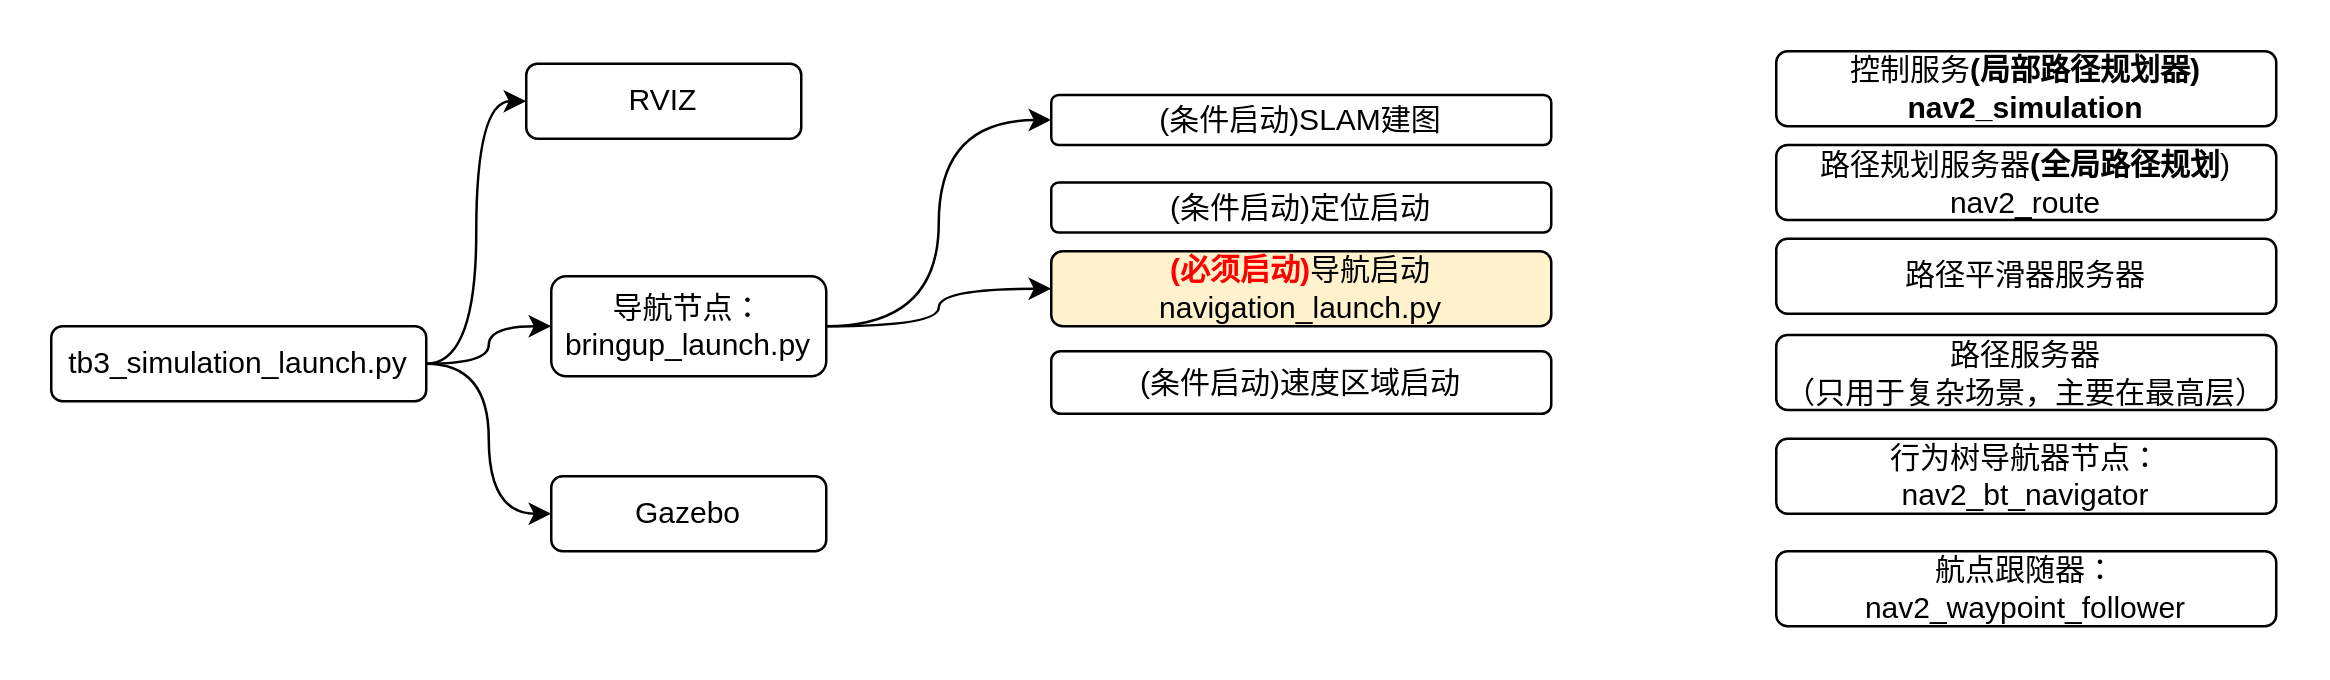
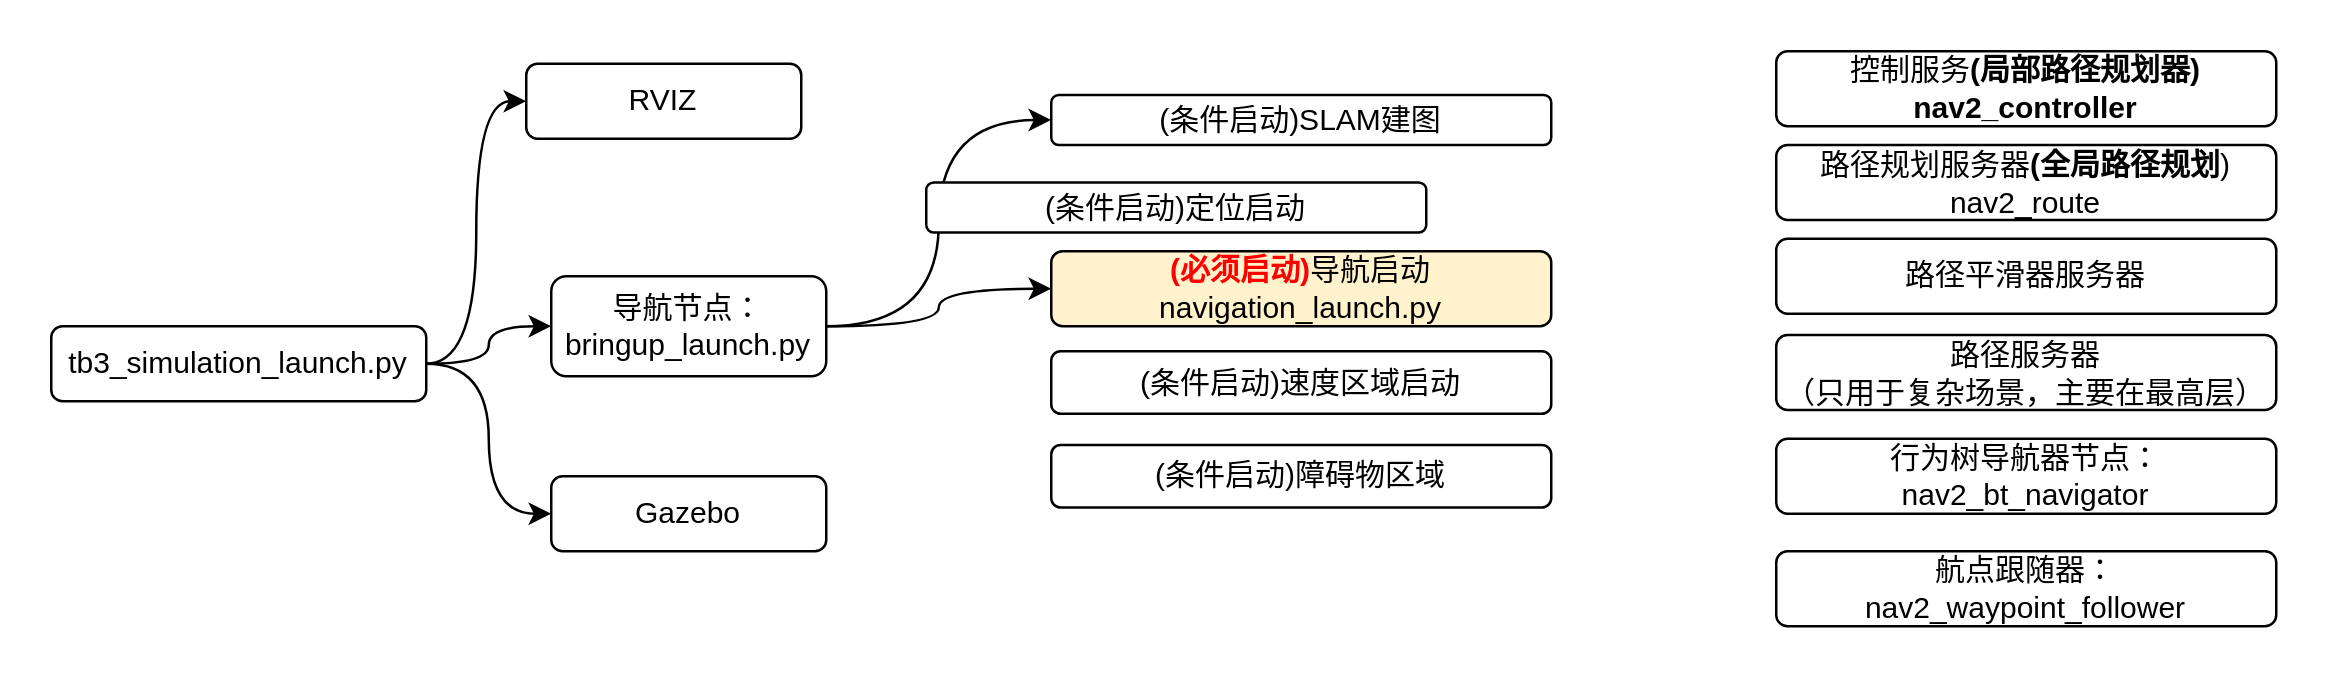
(2026, 89) -> (2026, 89)
(1301, 208) -> (1176, 208)
none -> (1301, 476)
